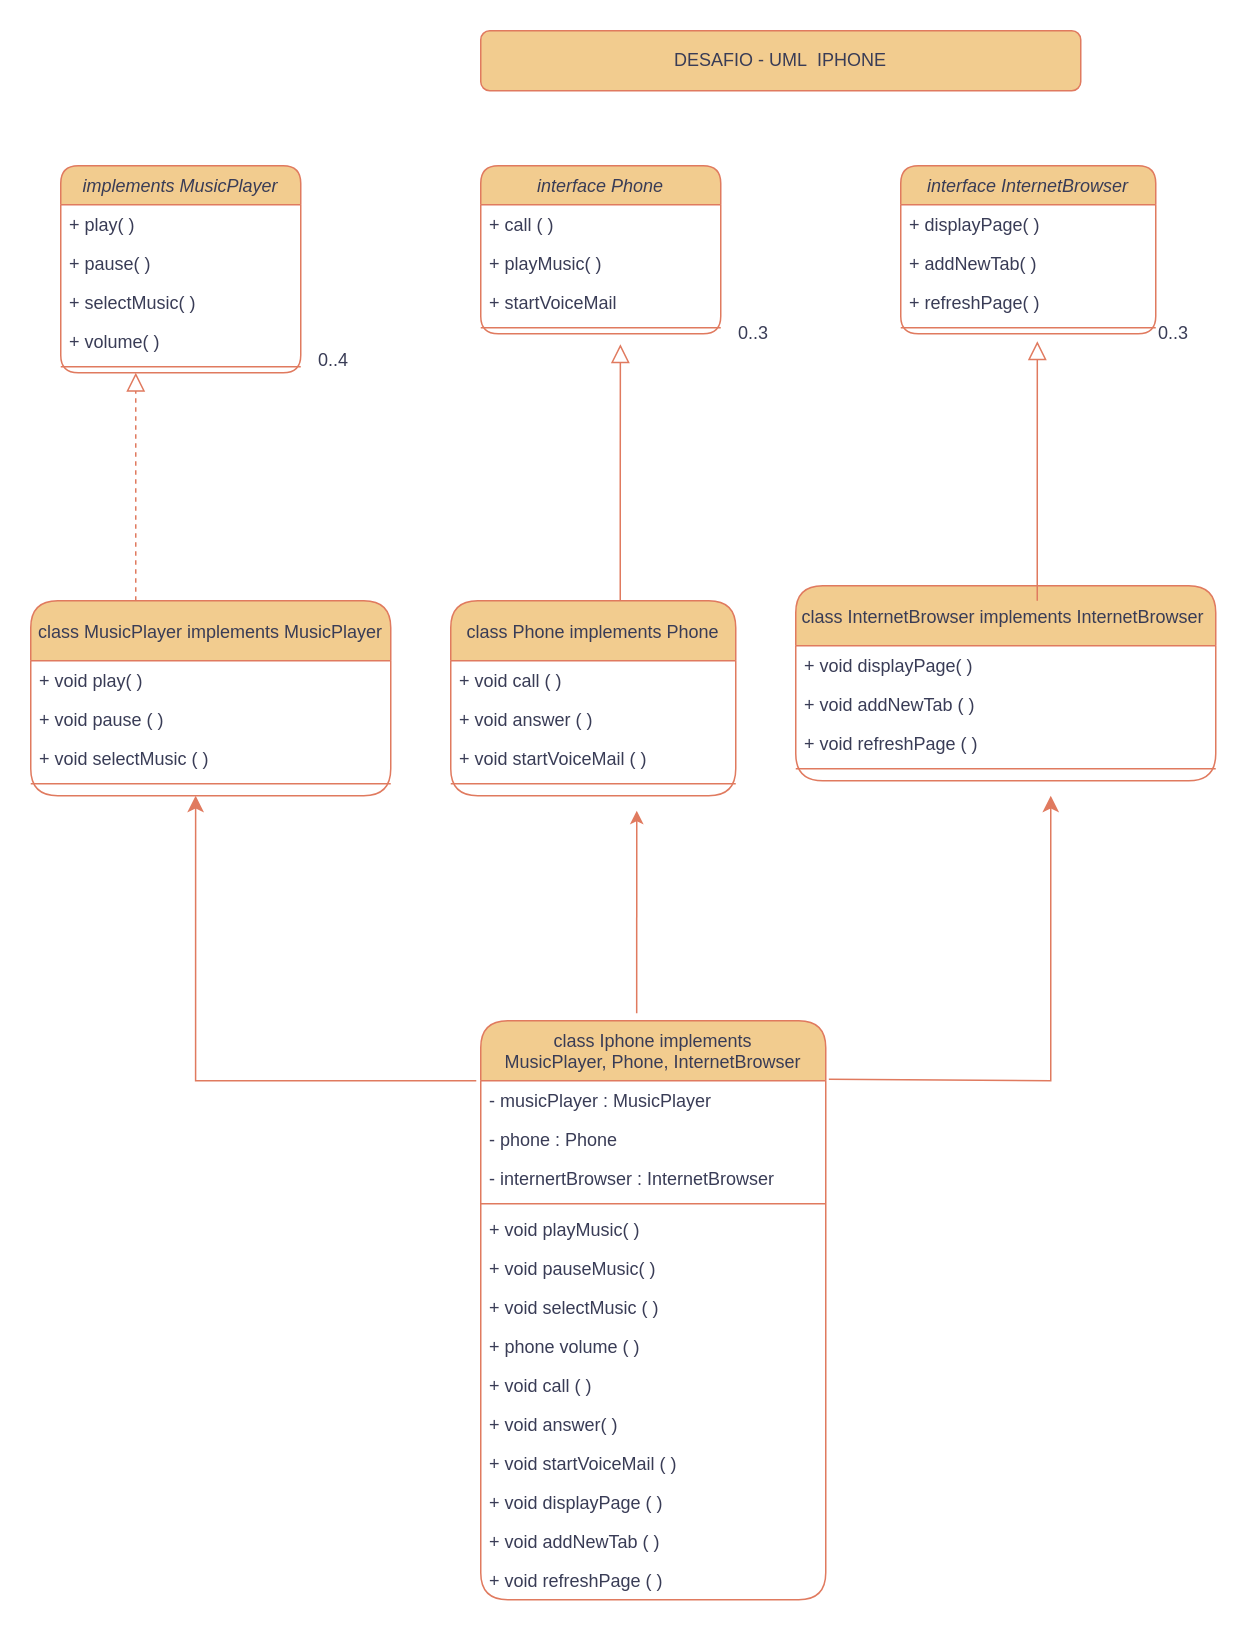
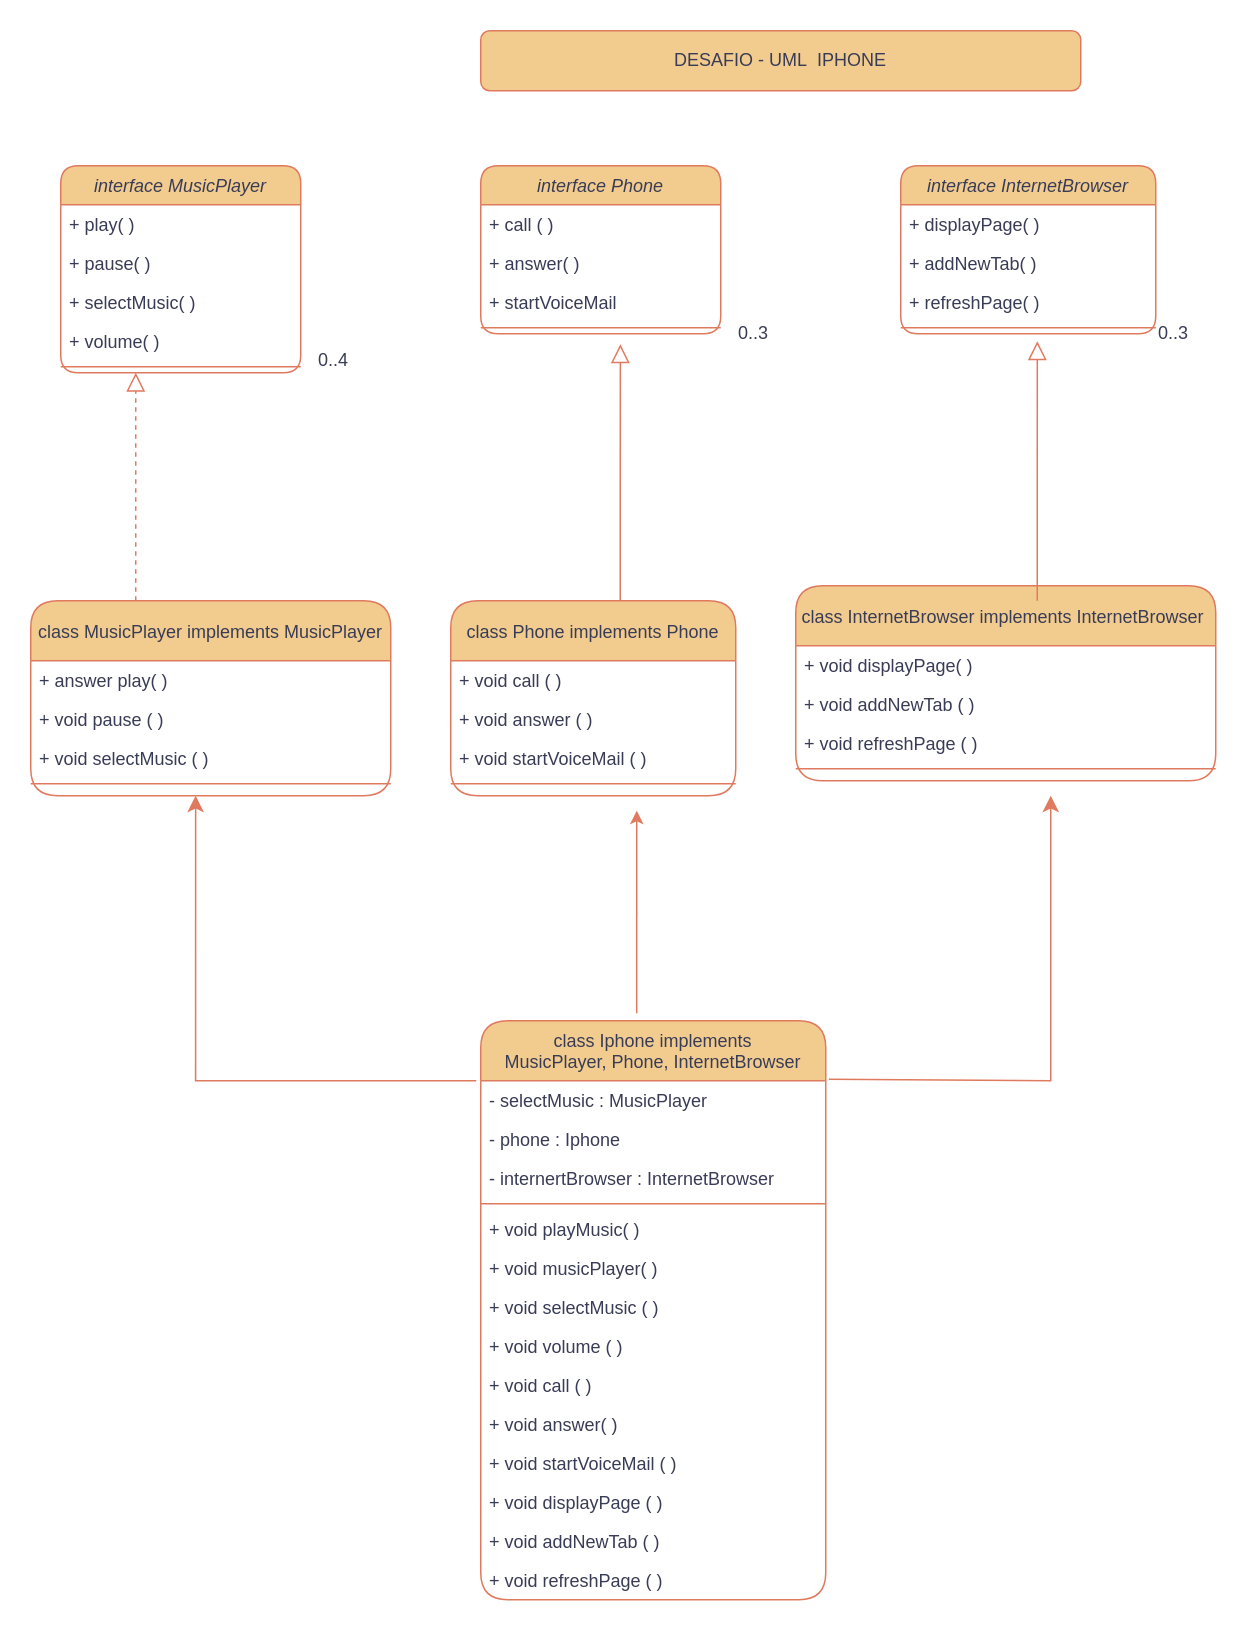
(180, 186) -> (180, 186)
(550, 264) -> (540, 264)
(98, 681) -> (110, 681)
(606, 1101) -> (606, 1101)
(555, 1140) -> (560, 1140)
(578, 1269) -> (581, 1269)
(568, 1347) -> (561, 1347)
